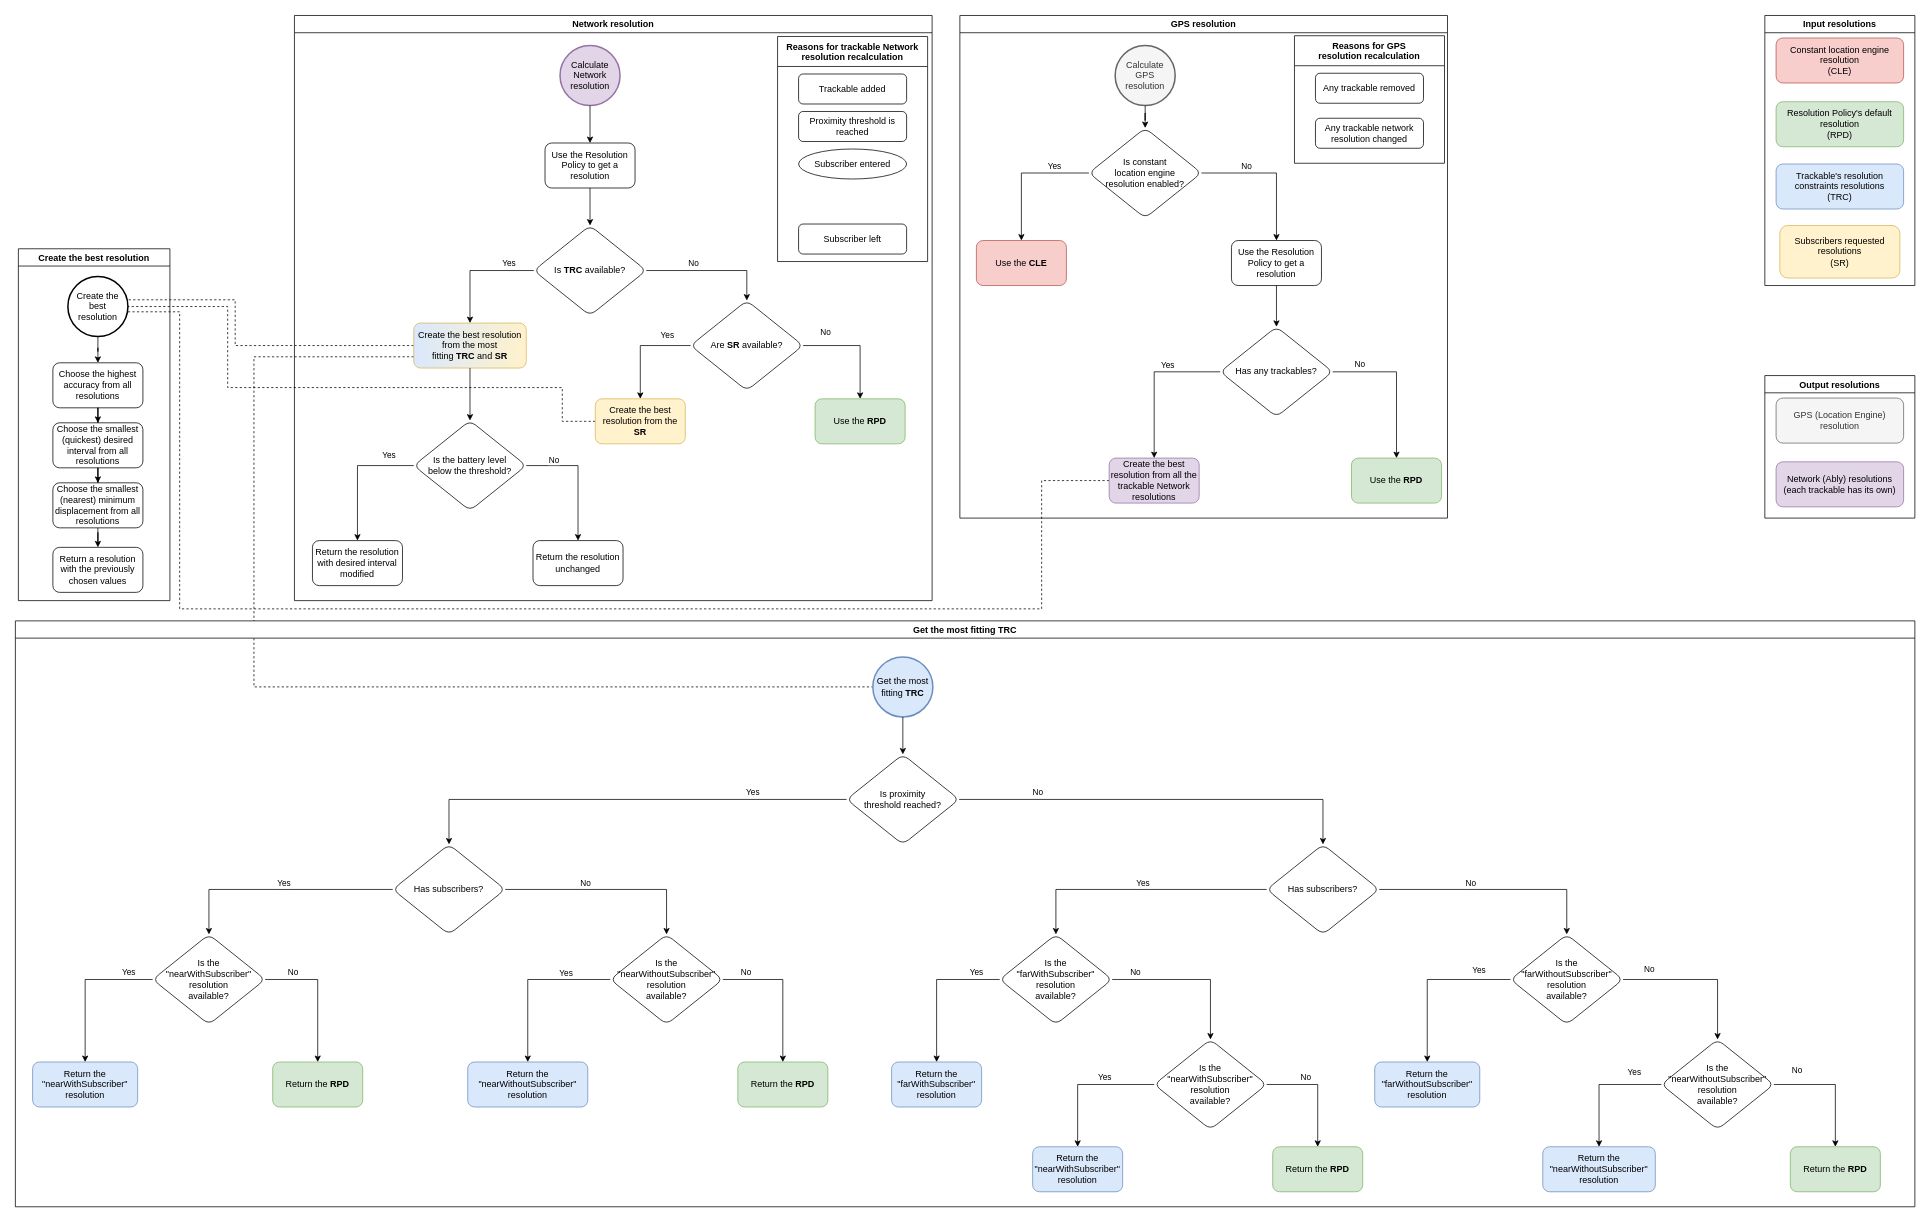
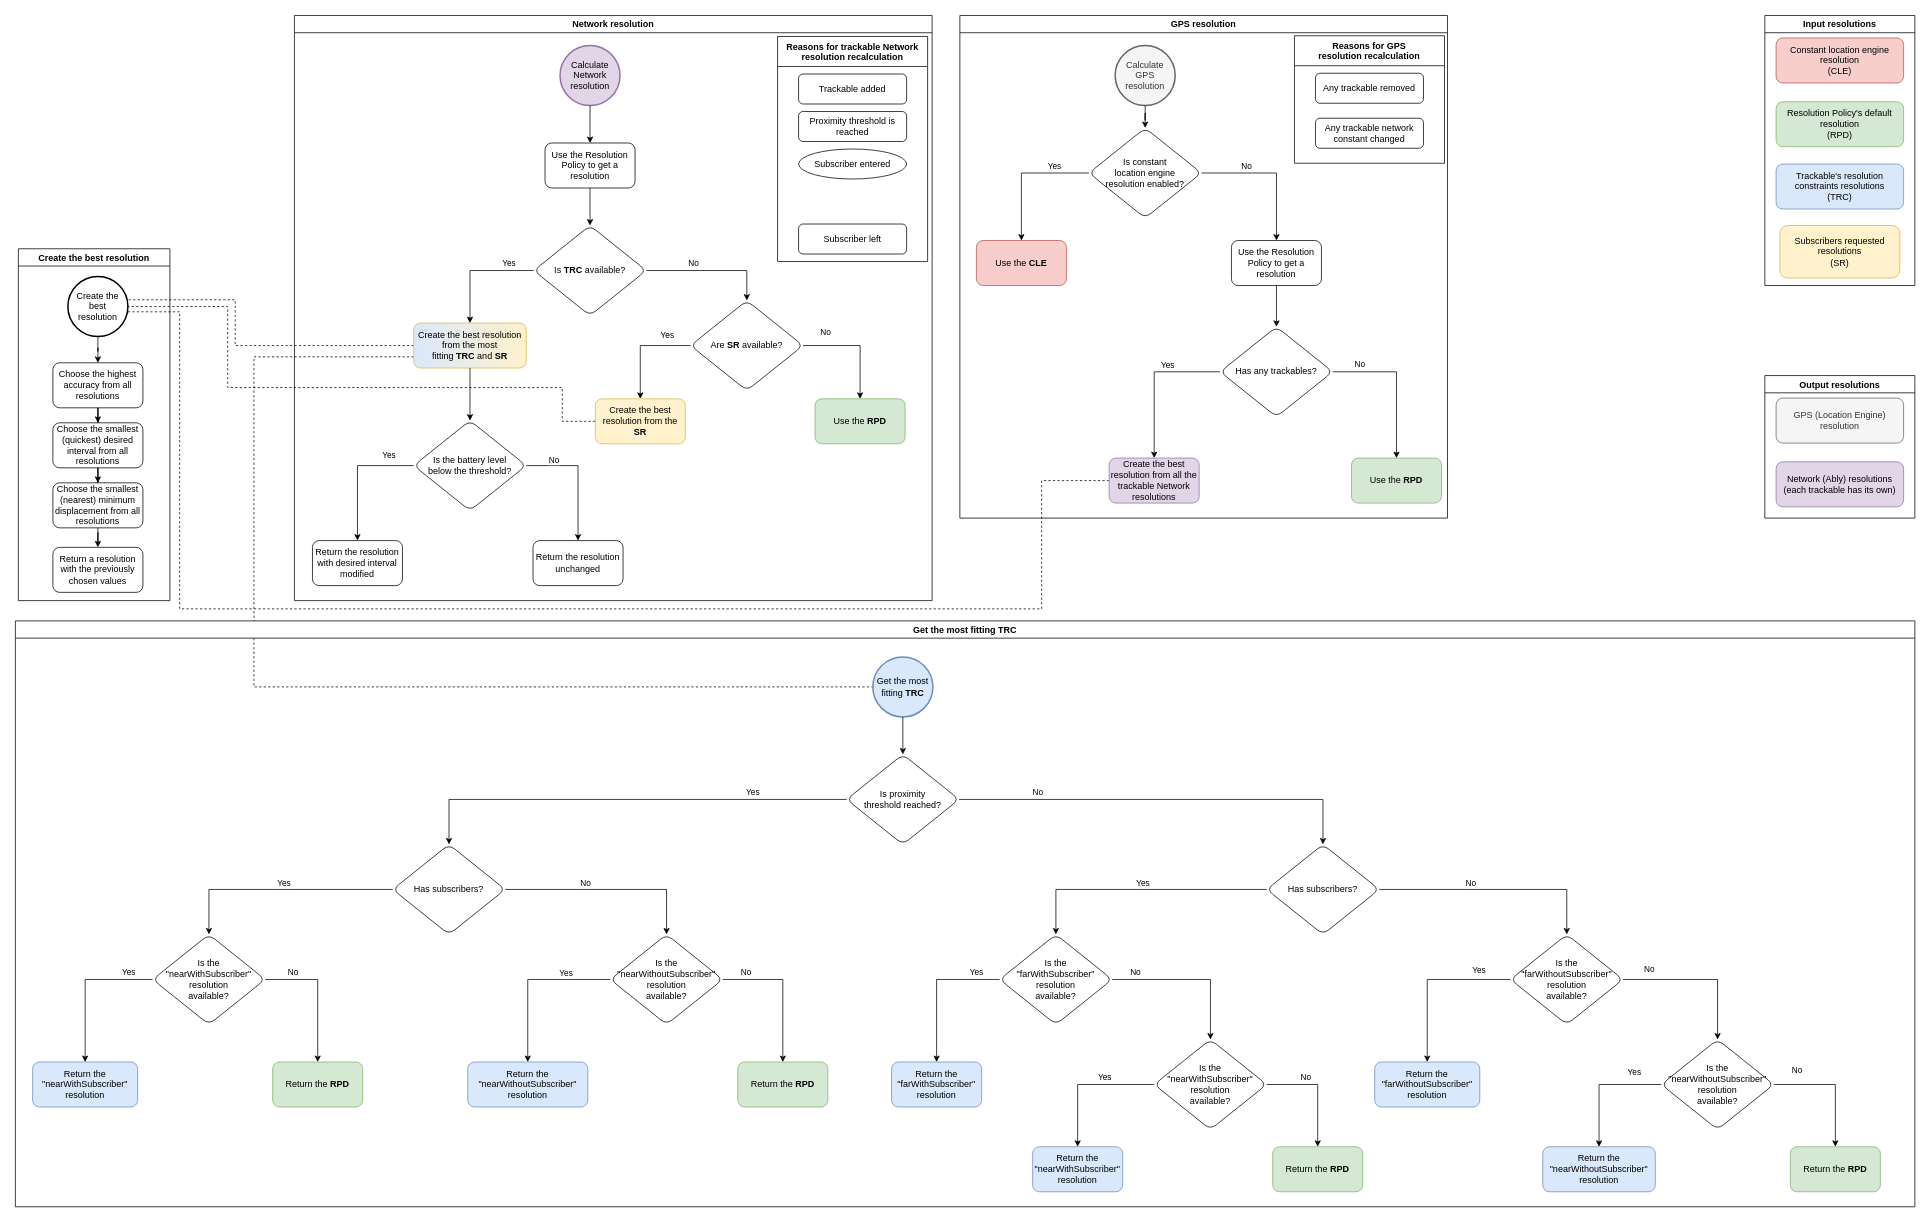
(1369, 133) -> (1369, 133)
